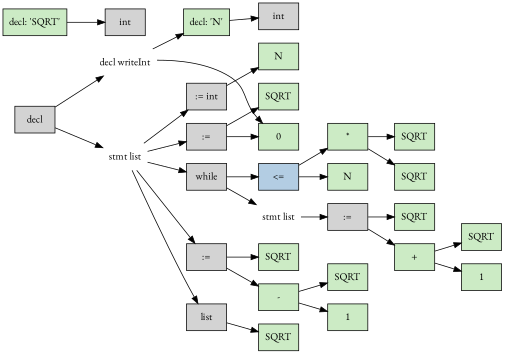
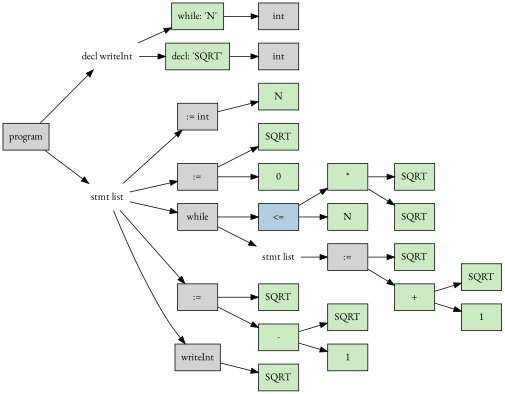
(207, 22) -> (198, 16)
(219, 71) -> (149, 56)
(35, 120) -> (26, 137)
(207, 317) -> (198, 357)
